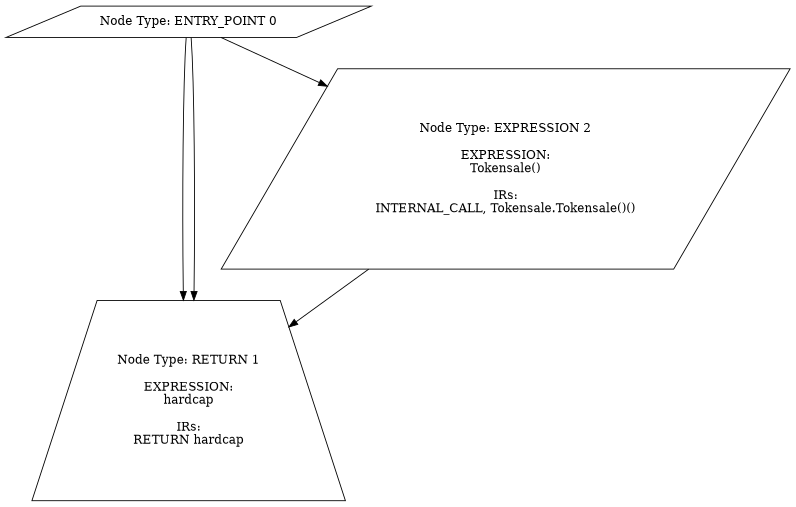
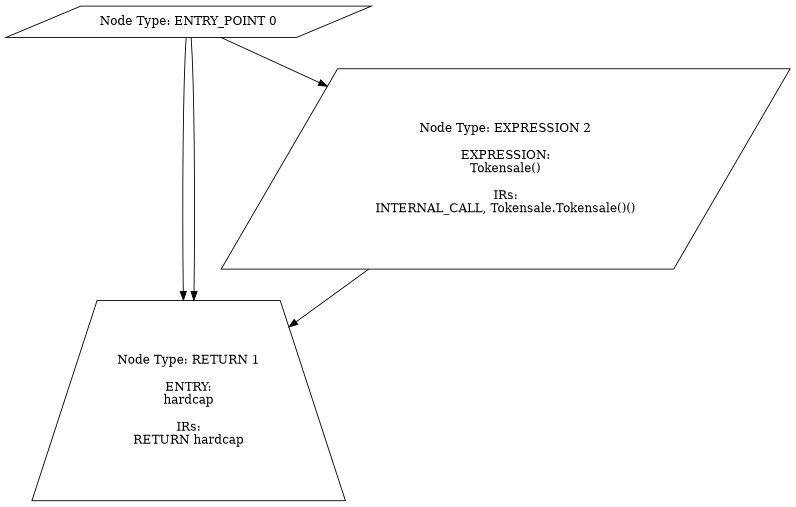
(189, 401) -> (189, 401)
